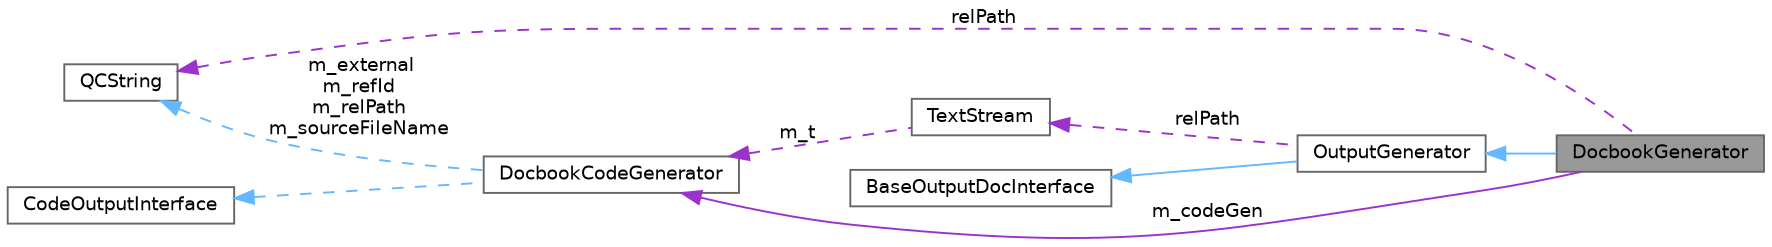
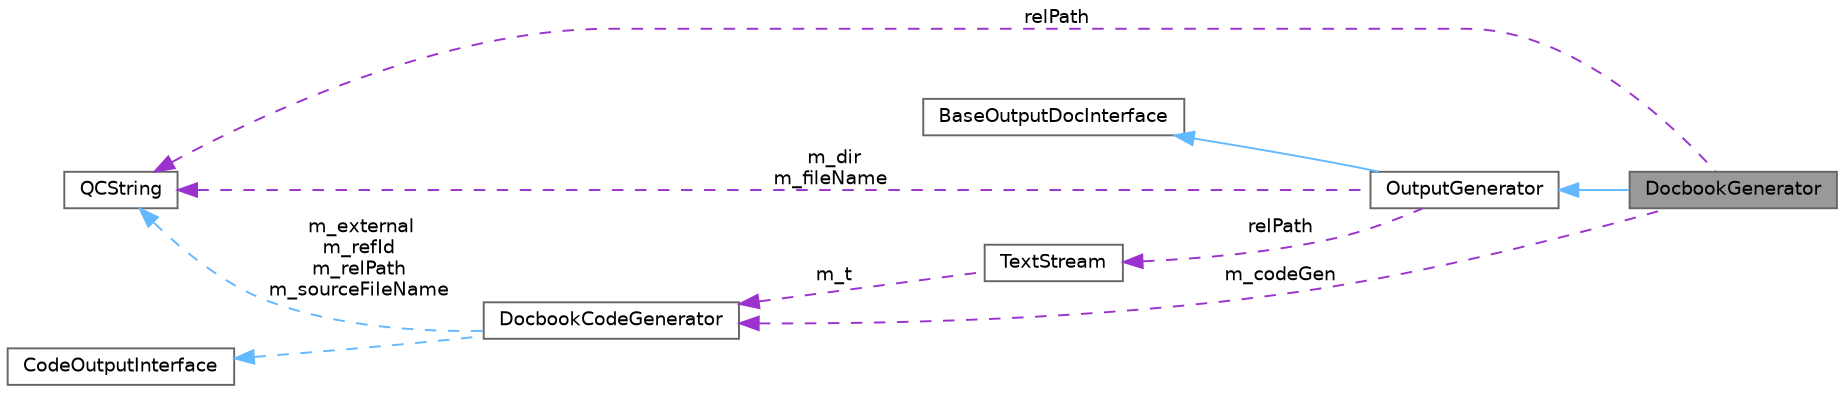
none -> (784, 190)
(1142, 236) -> (1218, 302)
